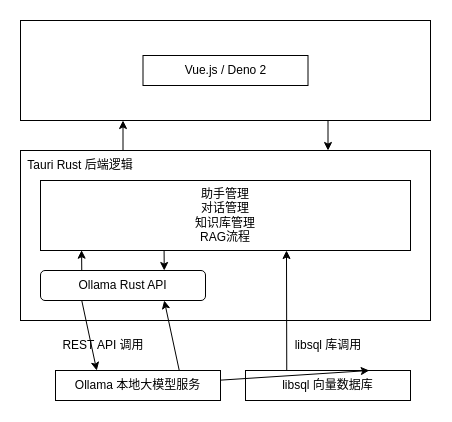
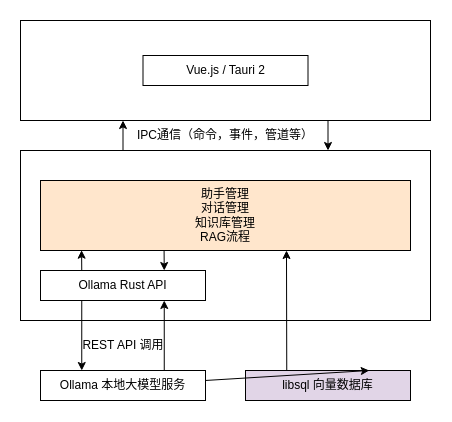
(226, 71) -> (226, 71)
none -> (226, 136)
(81, 166) -> none
(226, 216) -> (226, 216)
(123, 286) -> (123, 286)
(103, 346) -> (123, 346)
(328, 346) -> none
(138, 386) -> (123, 386)
(328, 386) -> (328, 386)
